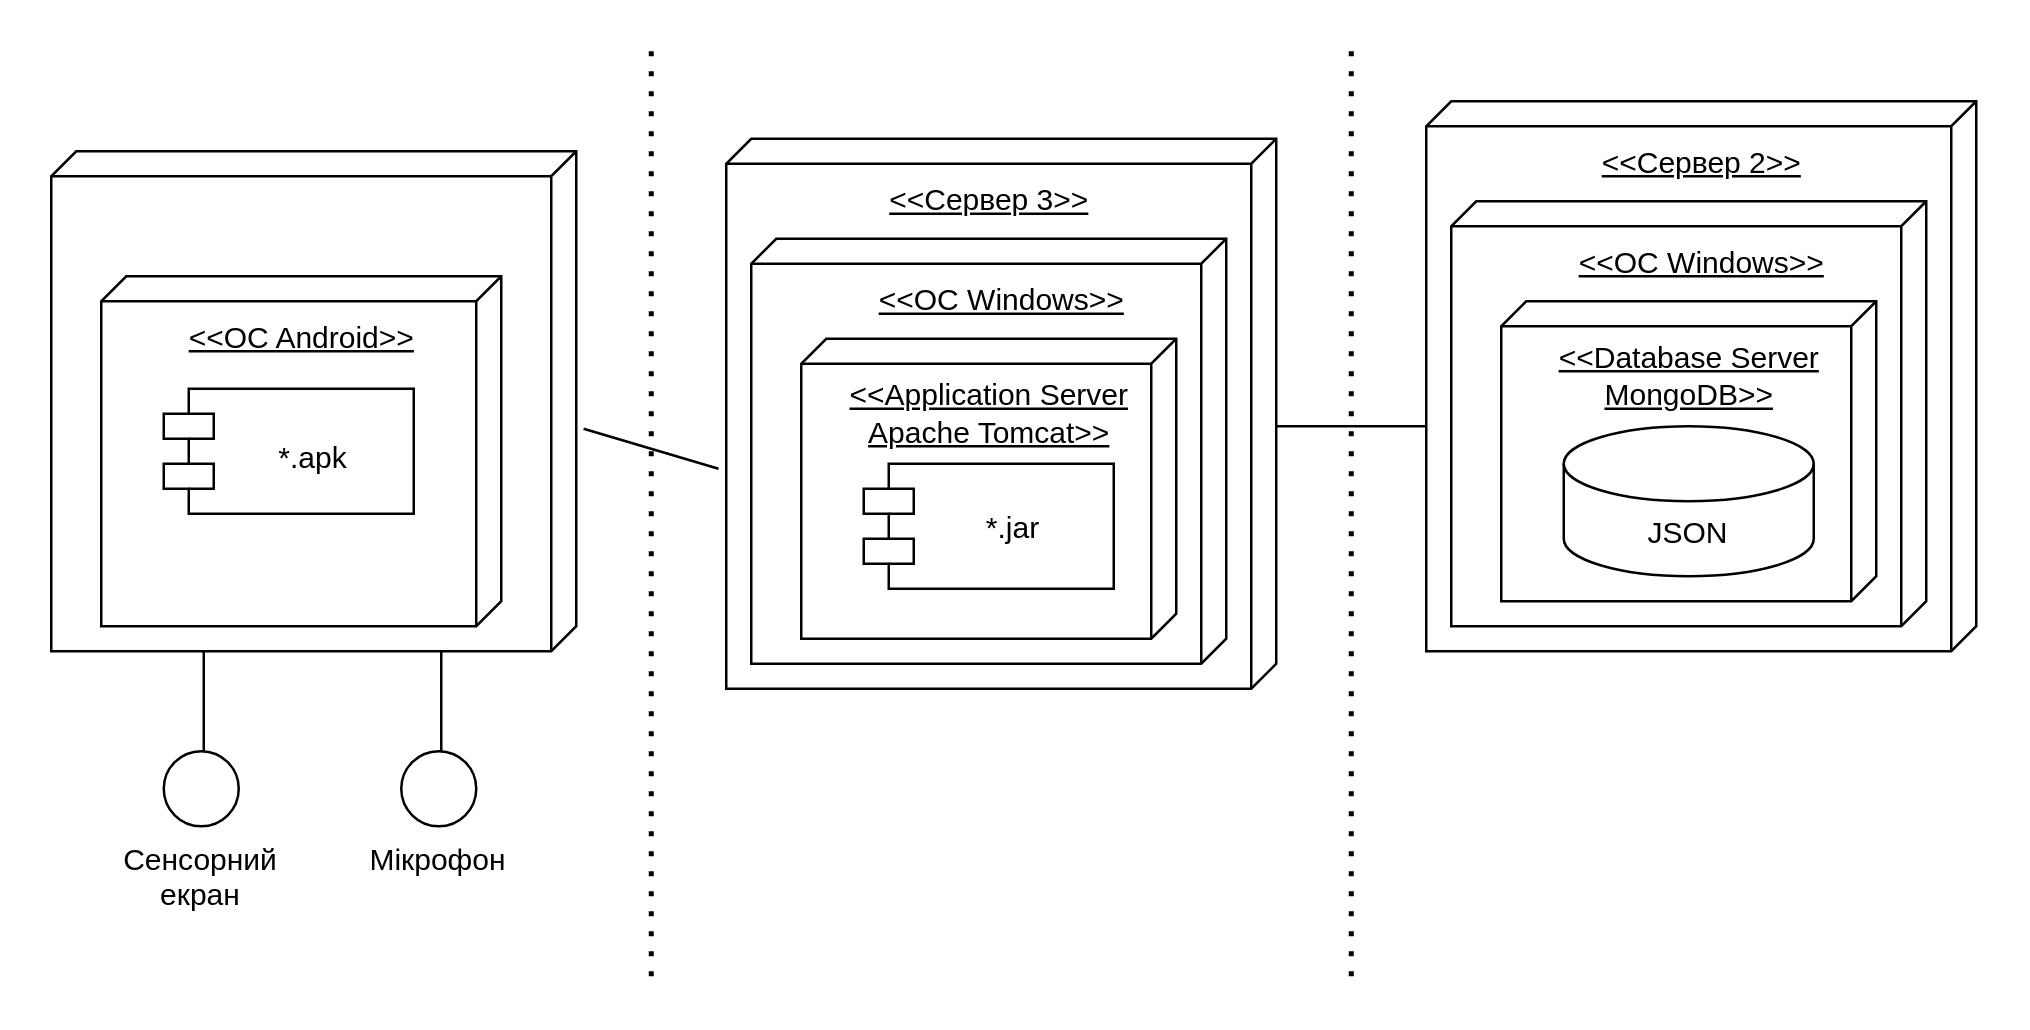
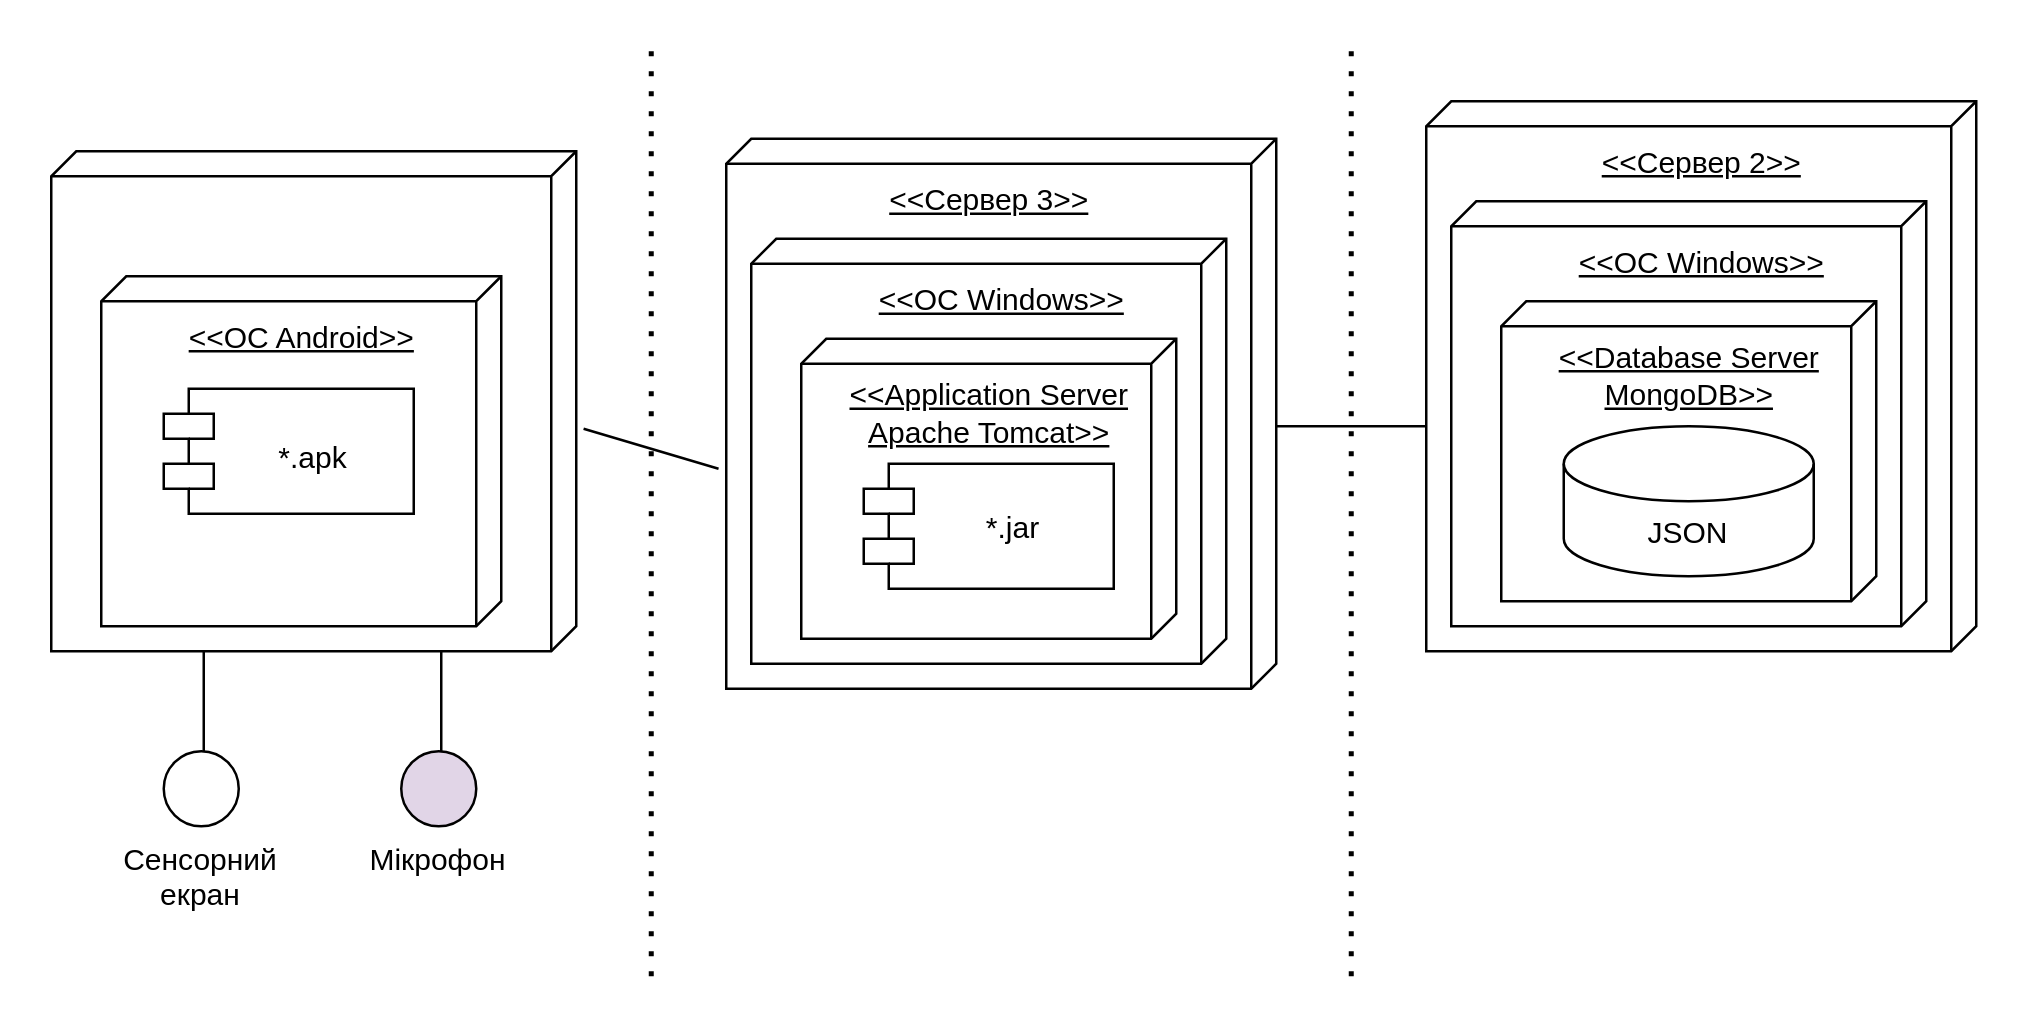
(439, 789) -> (439, 789)
